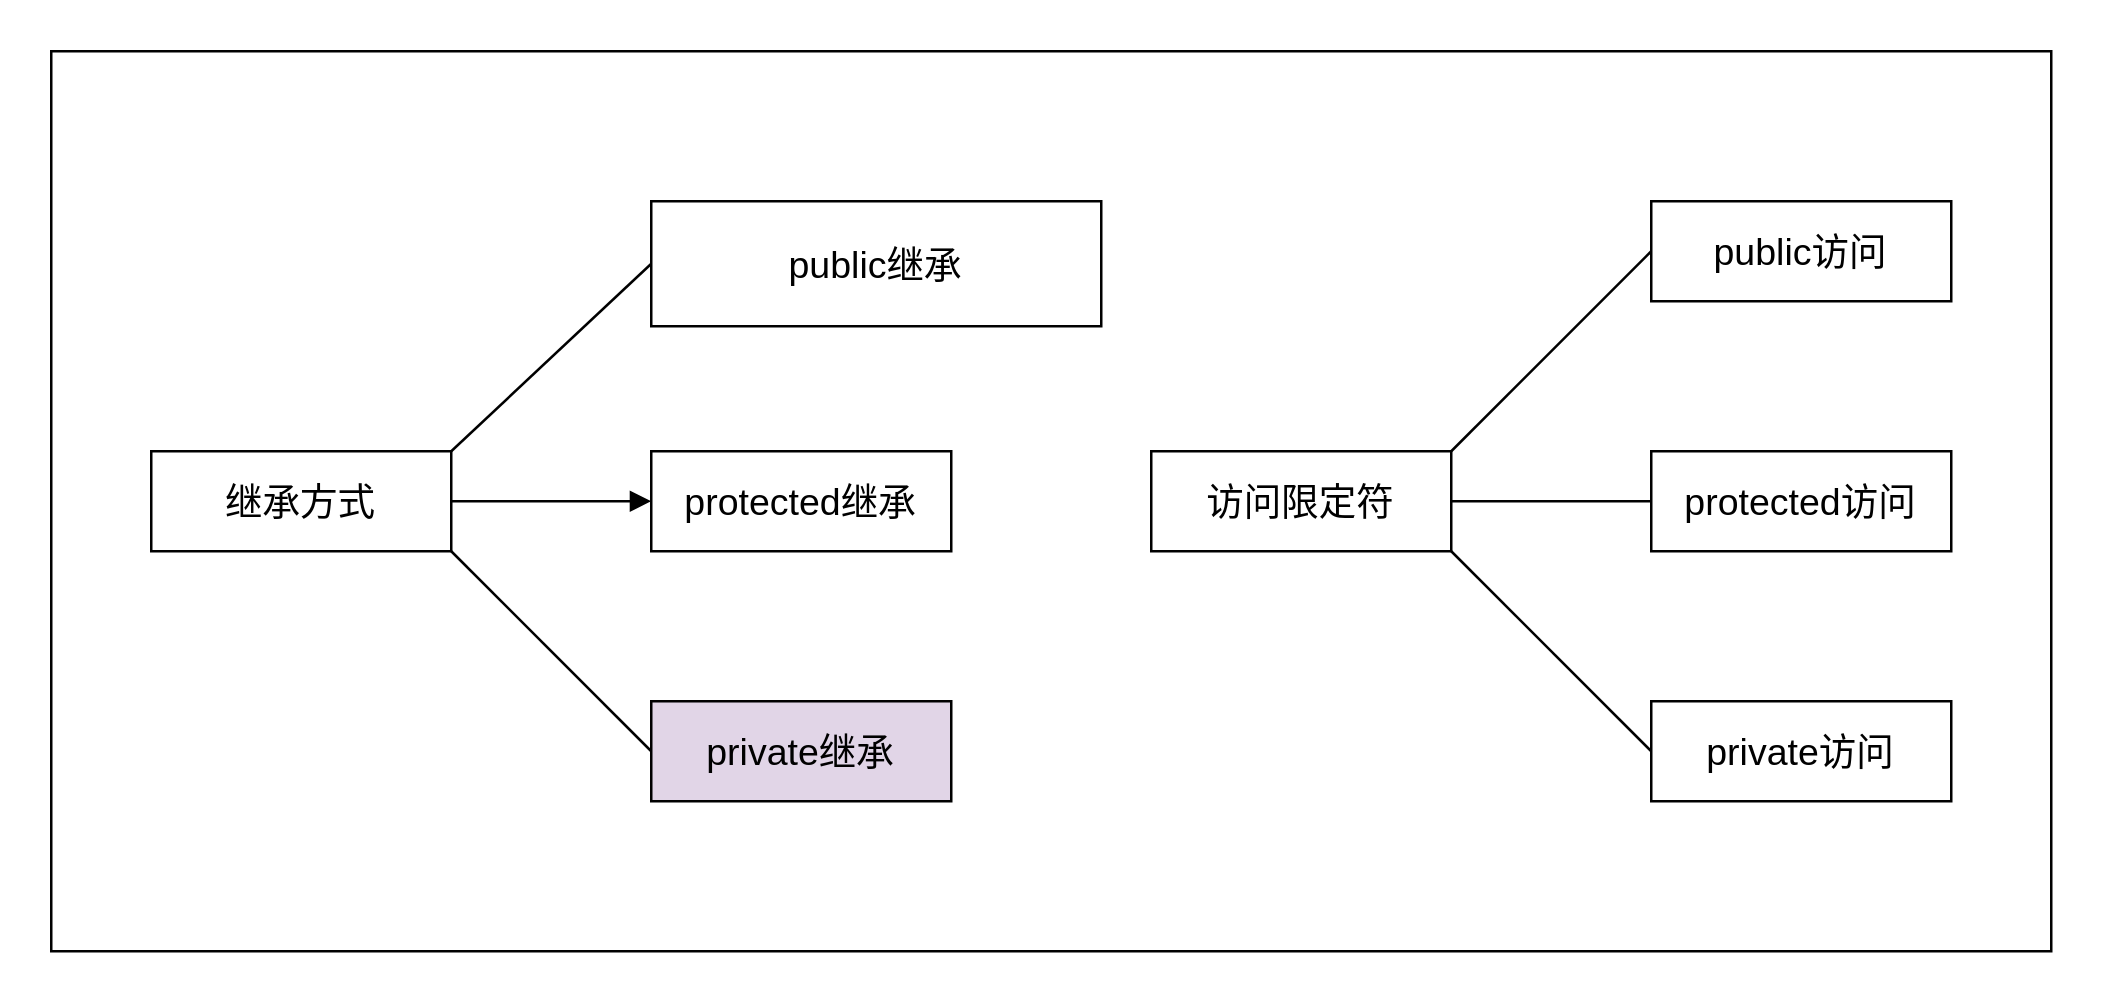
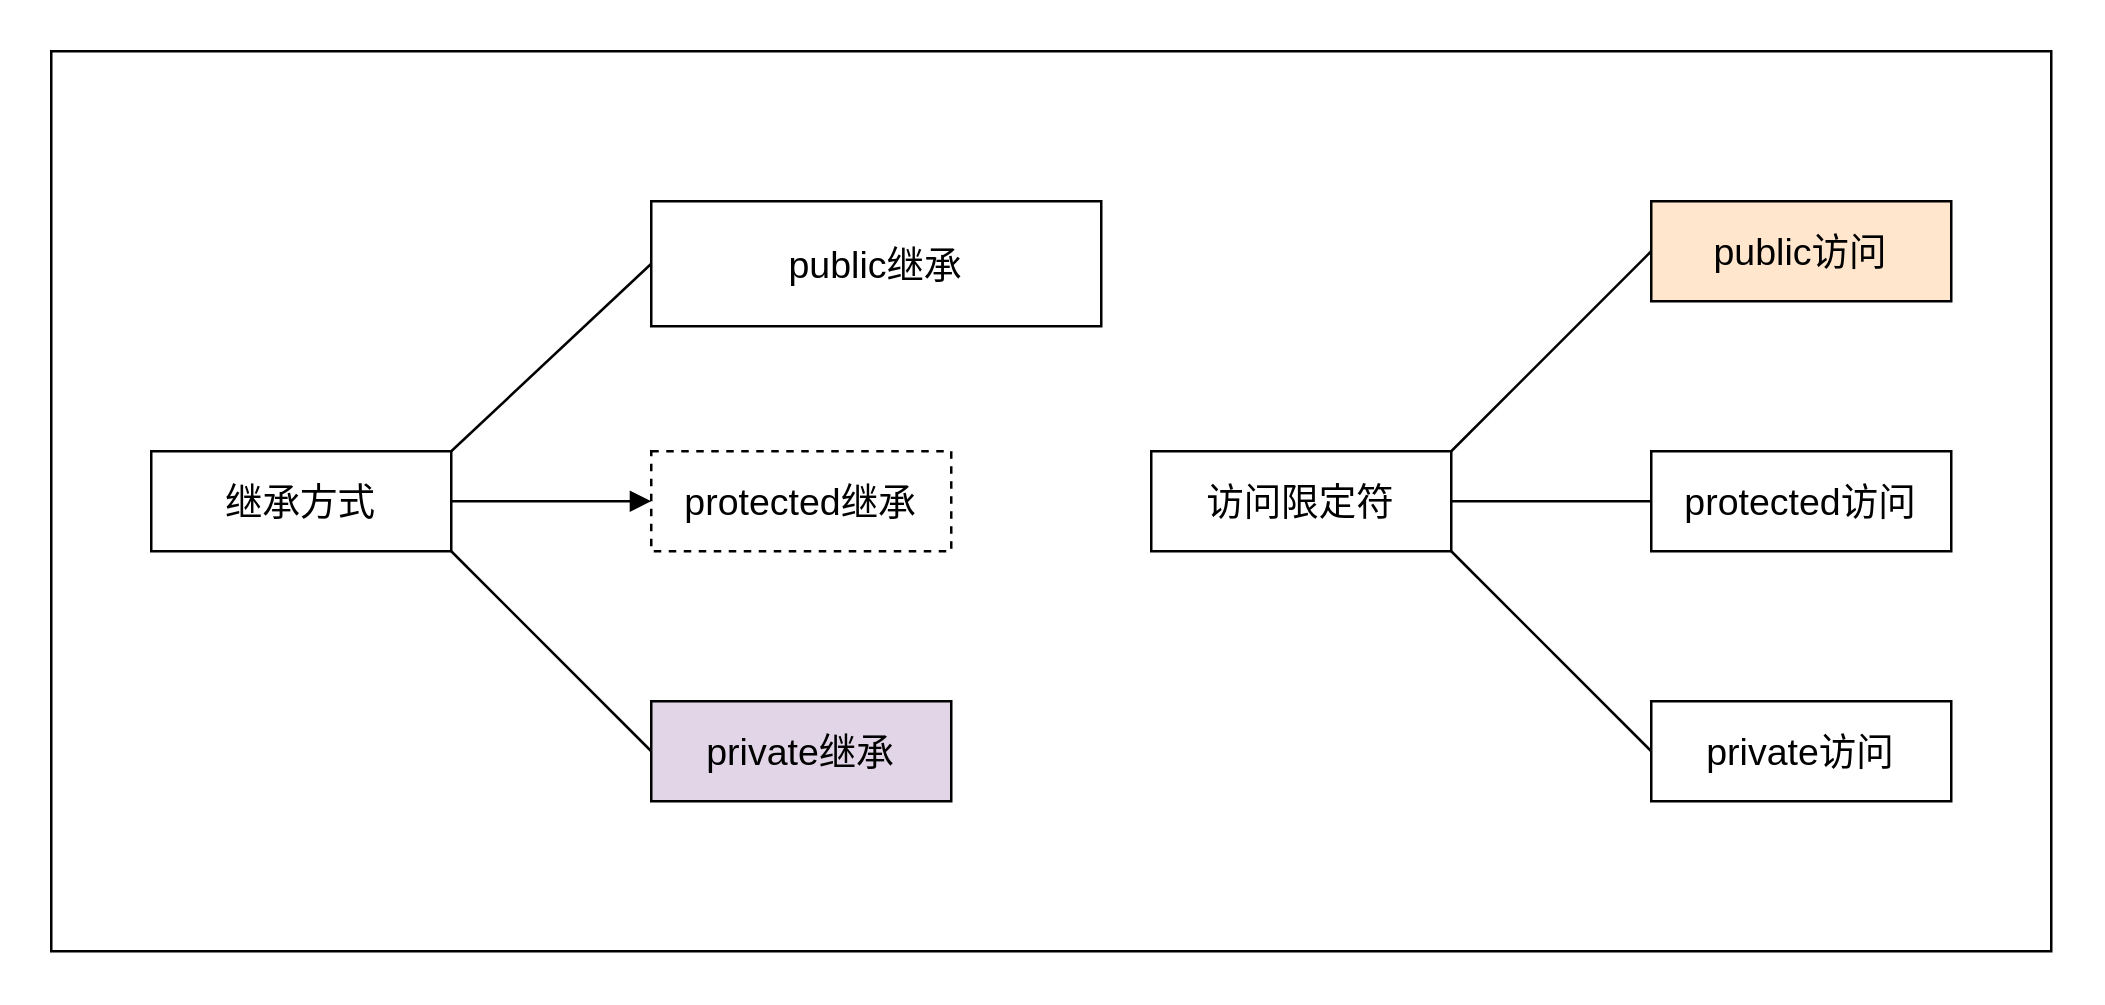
(1801, 251) -> (1801, 251)
(801, 501) -> (801, 501)
